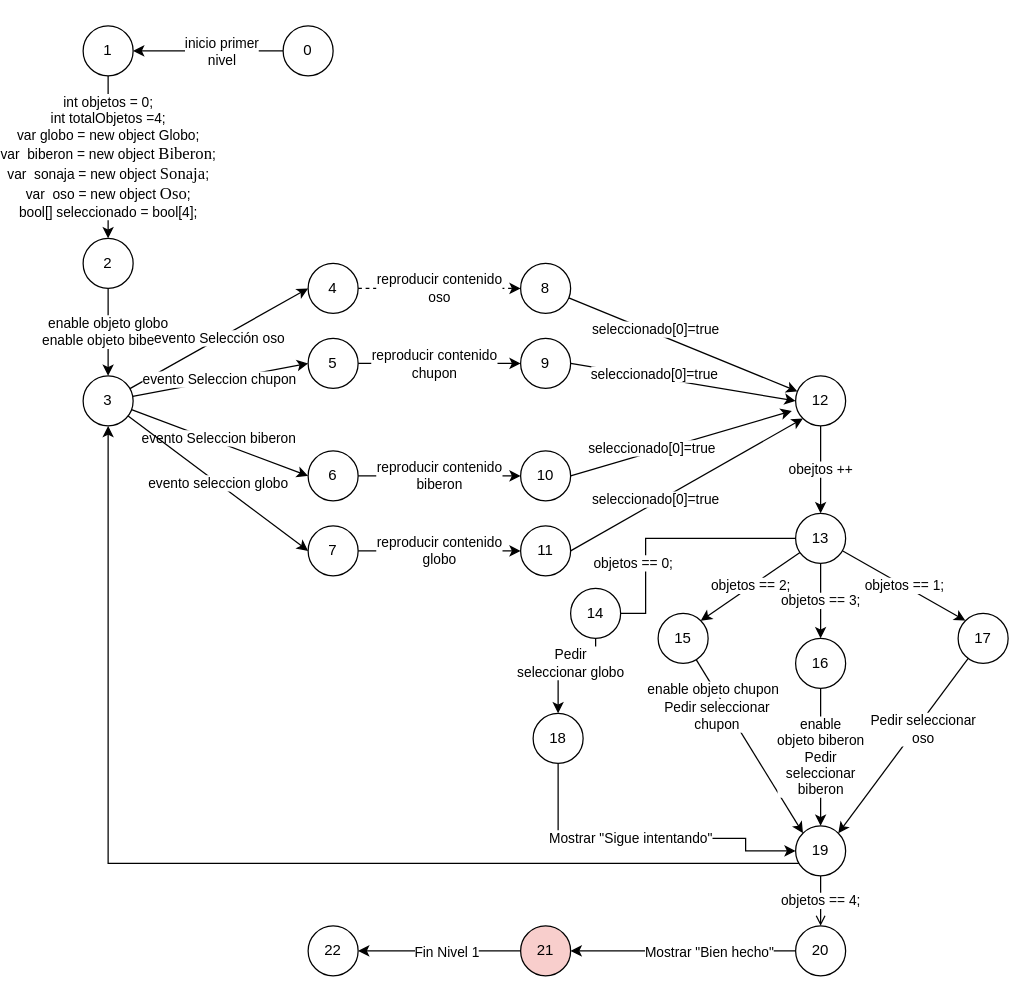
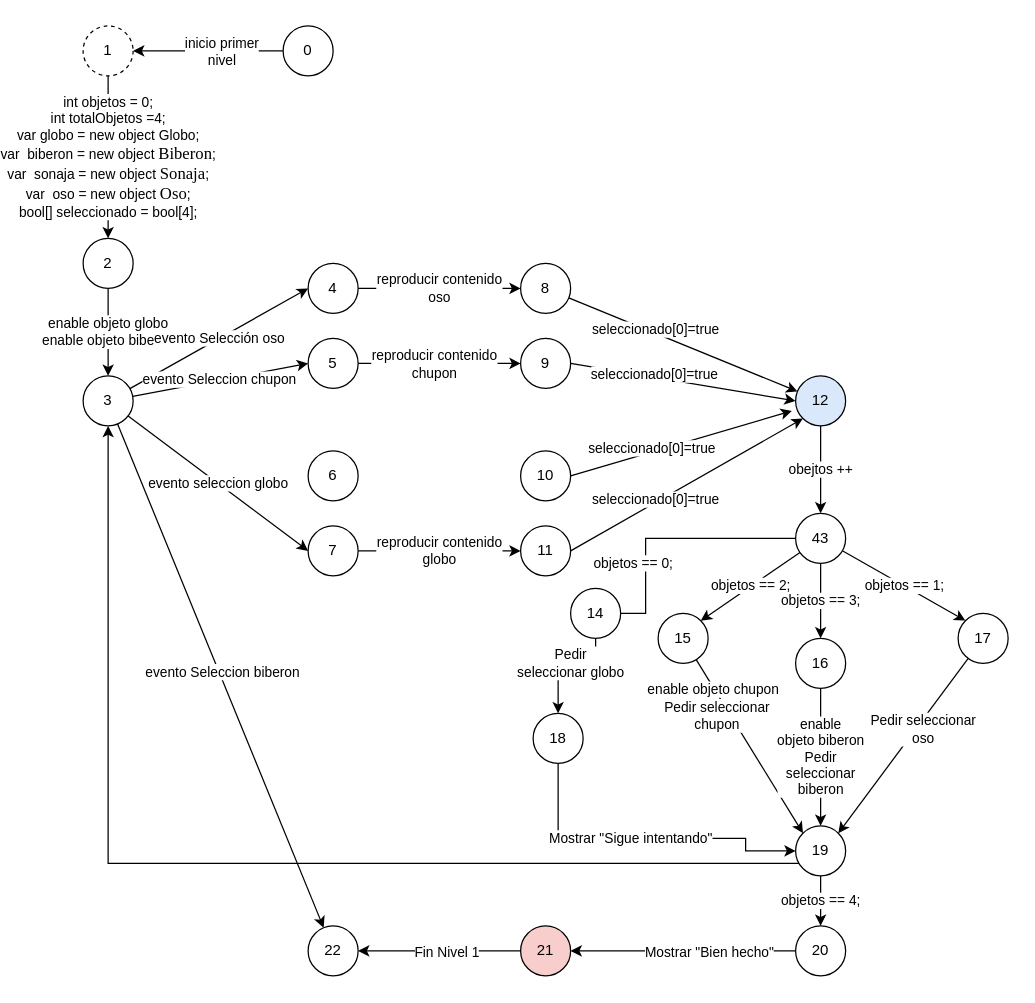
(108, 51) -> (108, 51)
(367, 288) -> (367, 288)
(821, 401) -> (821, 401)
(216, 441) -> (219, 672)
(367, 476) -> none
(821, 538) -> (821, 538)
(821, 918) -> (821, 916)
